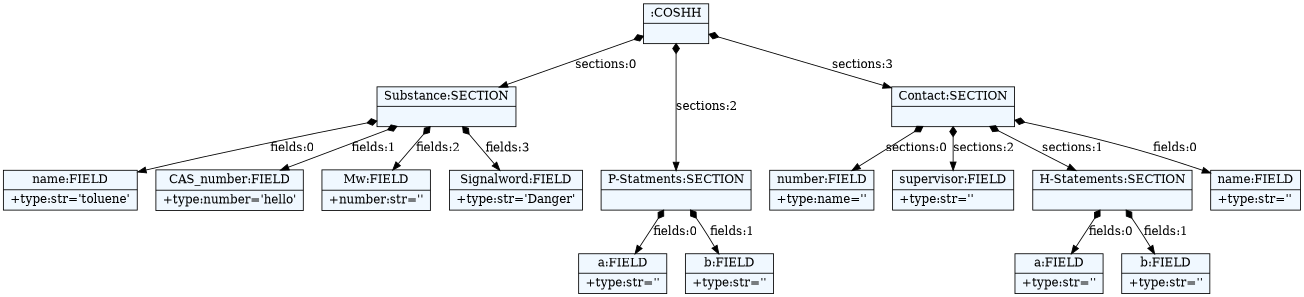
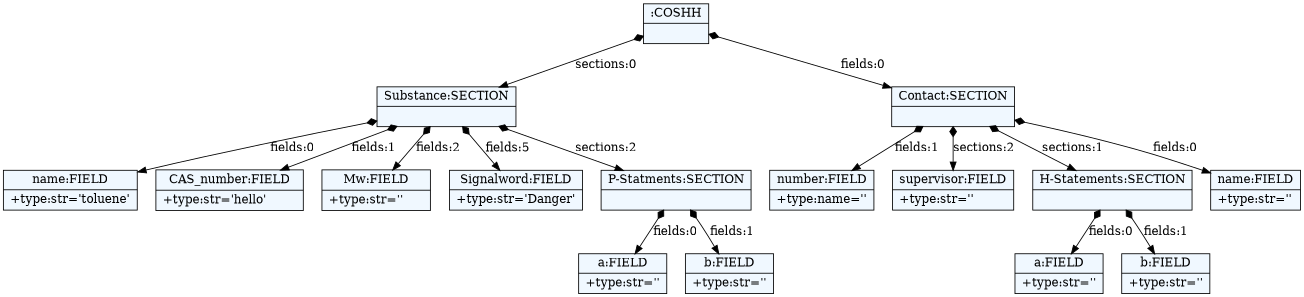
(863, 65) -> (863, 65)
(676, 108) -> (562, 149)
(507, 148) -> (507, 148)
(917, 148) -> (917, 148)
(230, 200) -> (215, 200)
(376, 200) -> (366, 200)
